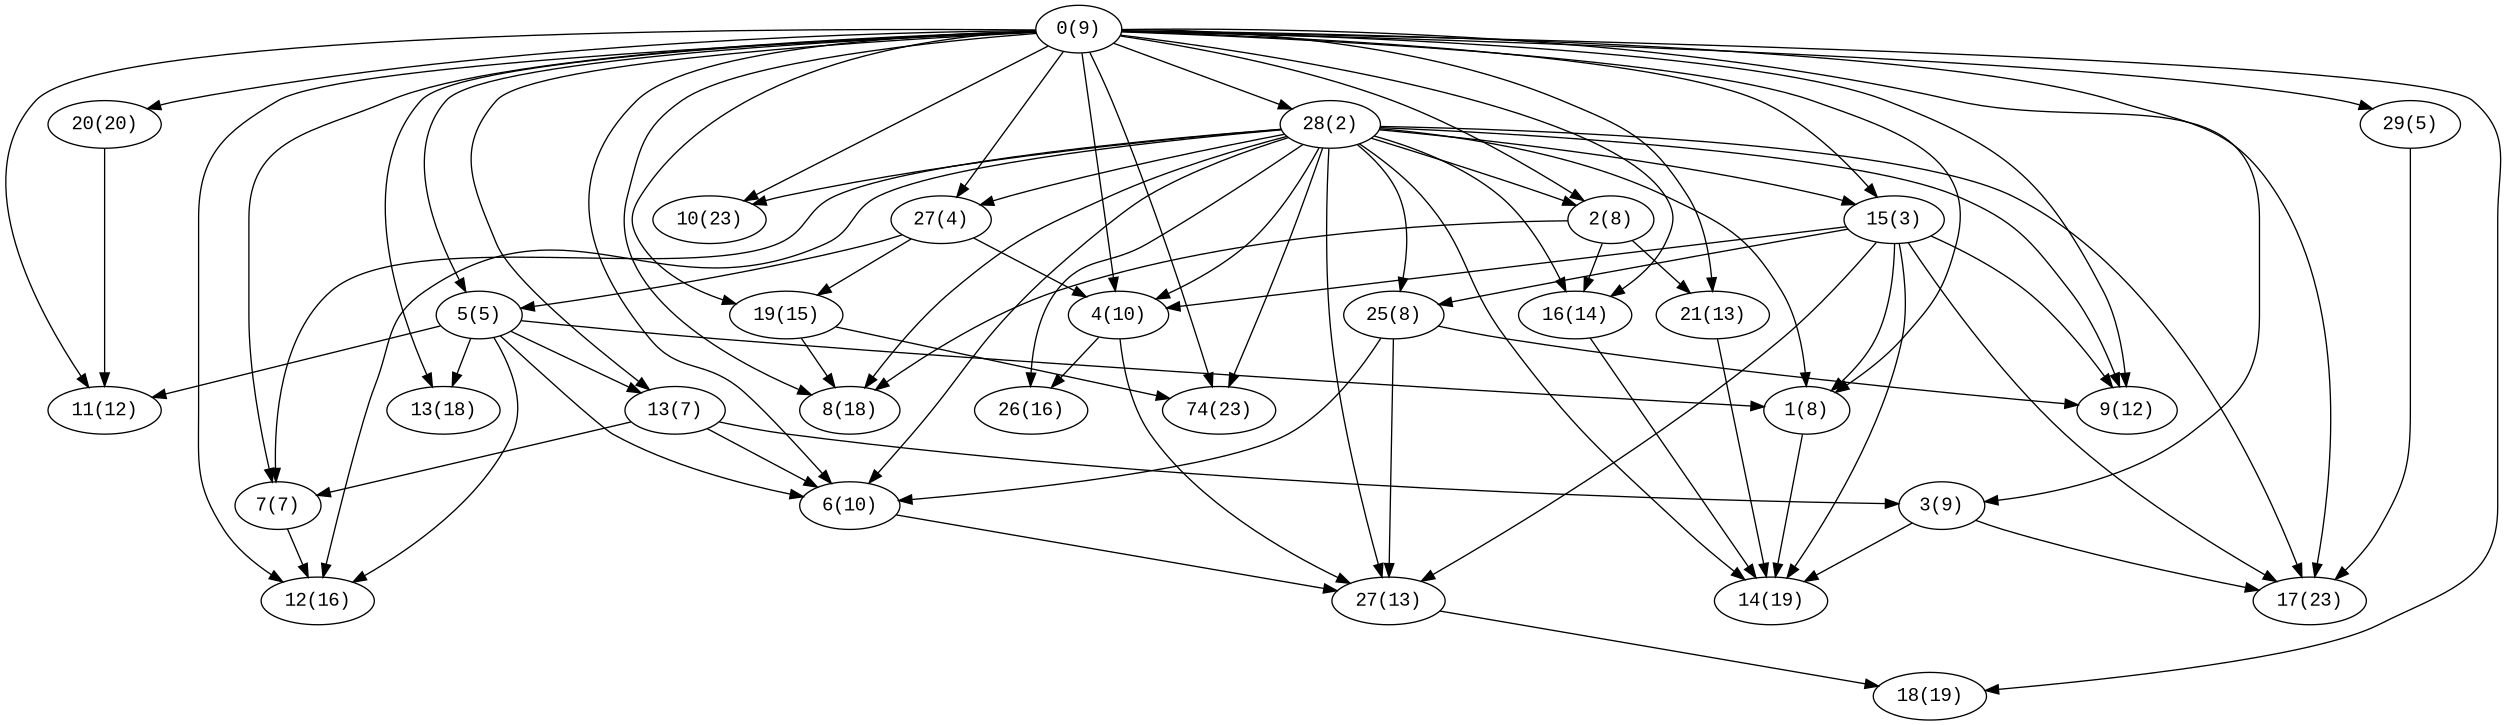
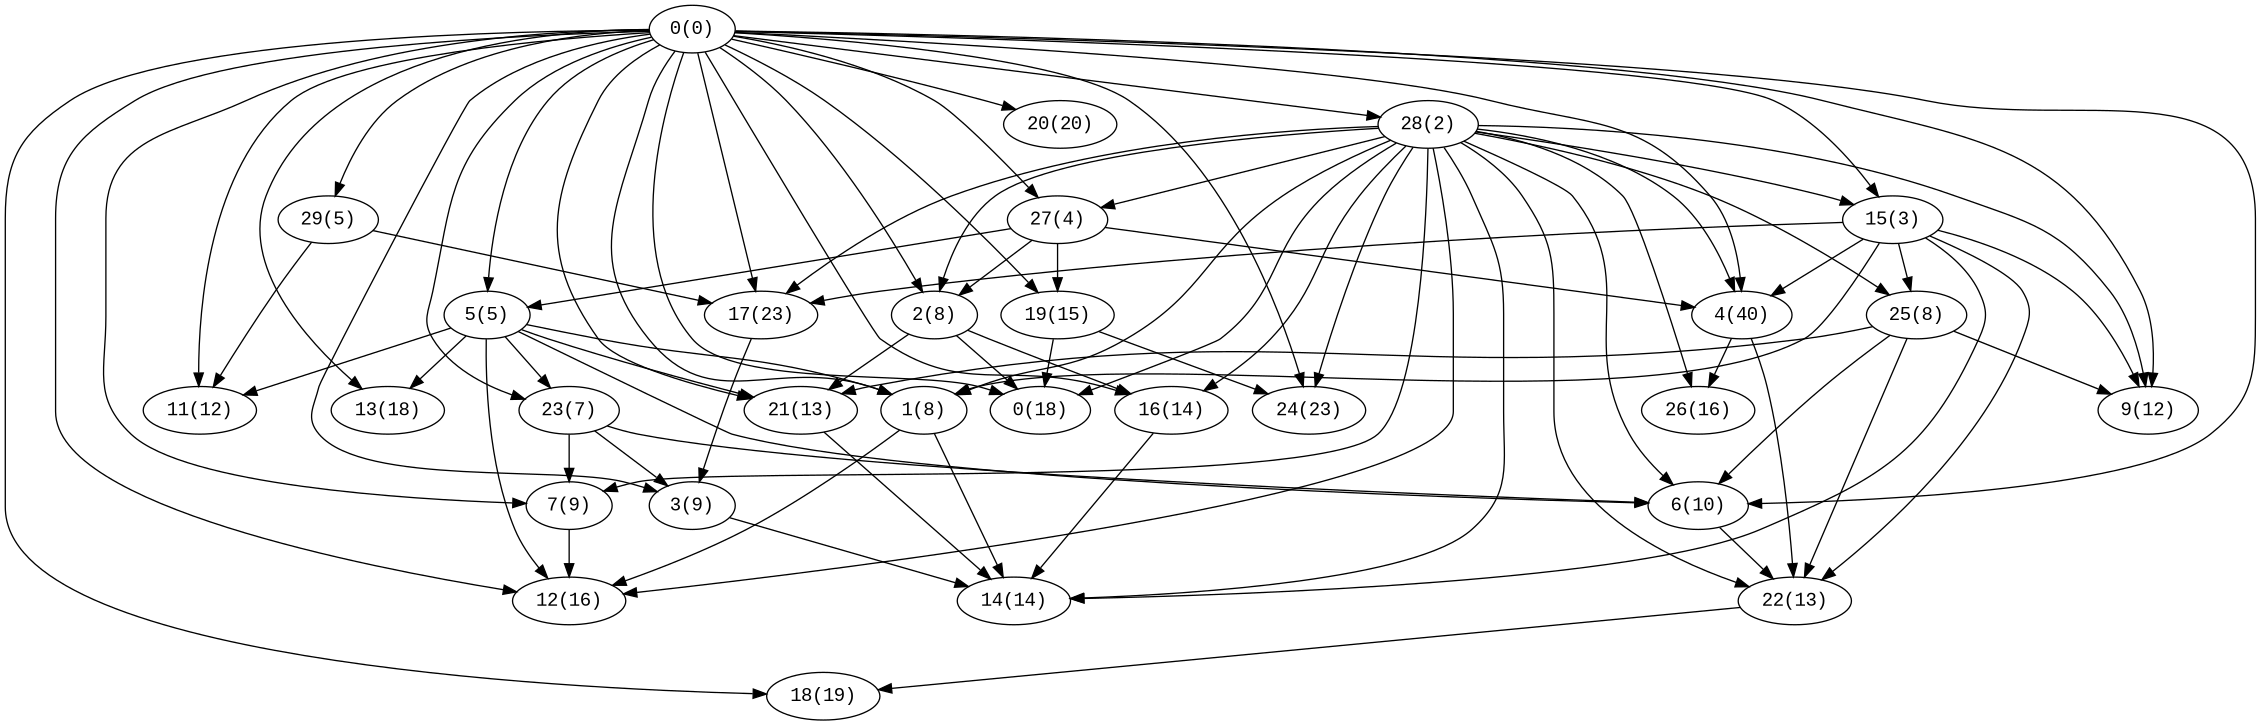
(1079, 29) -> (692, 29)
(710, 220) -> none
(105, 261) -> (264, 308)
none -> (1000, 265)
(1119, 315) -> (1742, 315)
none -> (1363, 354)
none -> (603, 356)
(675, 410) -> (569, 410)
(850, 410) -> (1040, 410)
(1219, 410) -> (1309, 410)
(278, 506) -> (569, 506)
none -> (769, 517)
(2110, 558) -> (726, 403)
(1388, 601) -> (1795, 601)
(1771, 601) -> (1014, 601)
